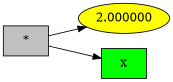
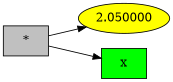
(124, 18) -> (124, 18)
